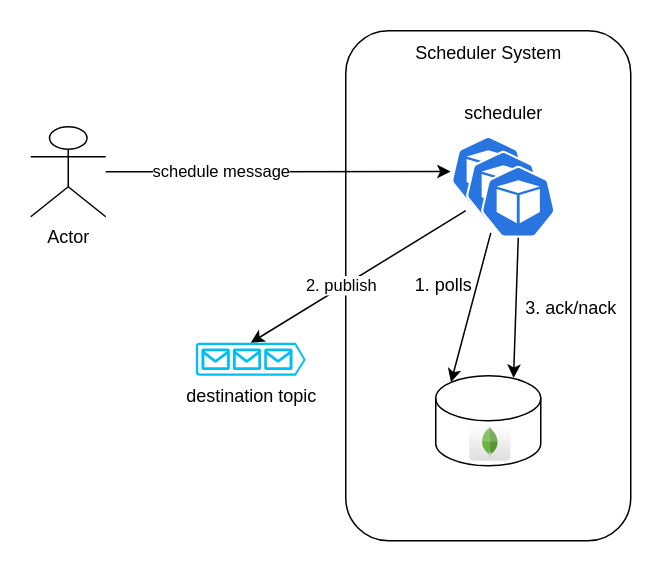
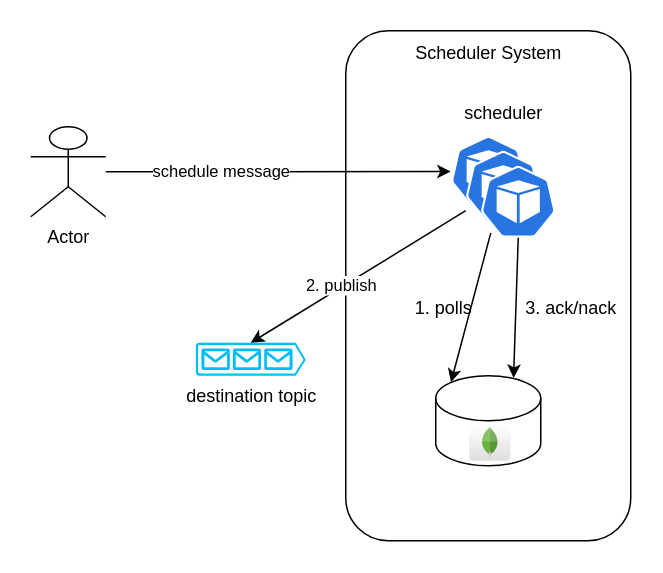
(443, 286) -> (443, 308)
